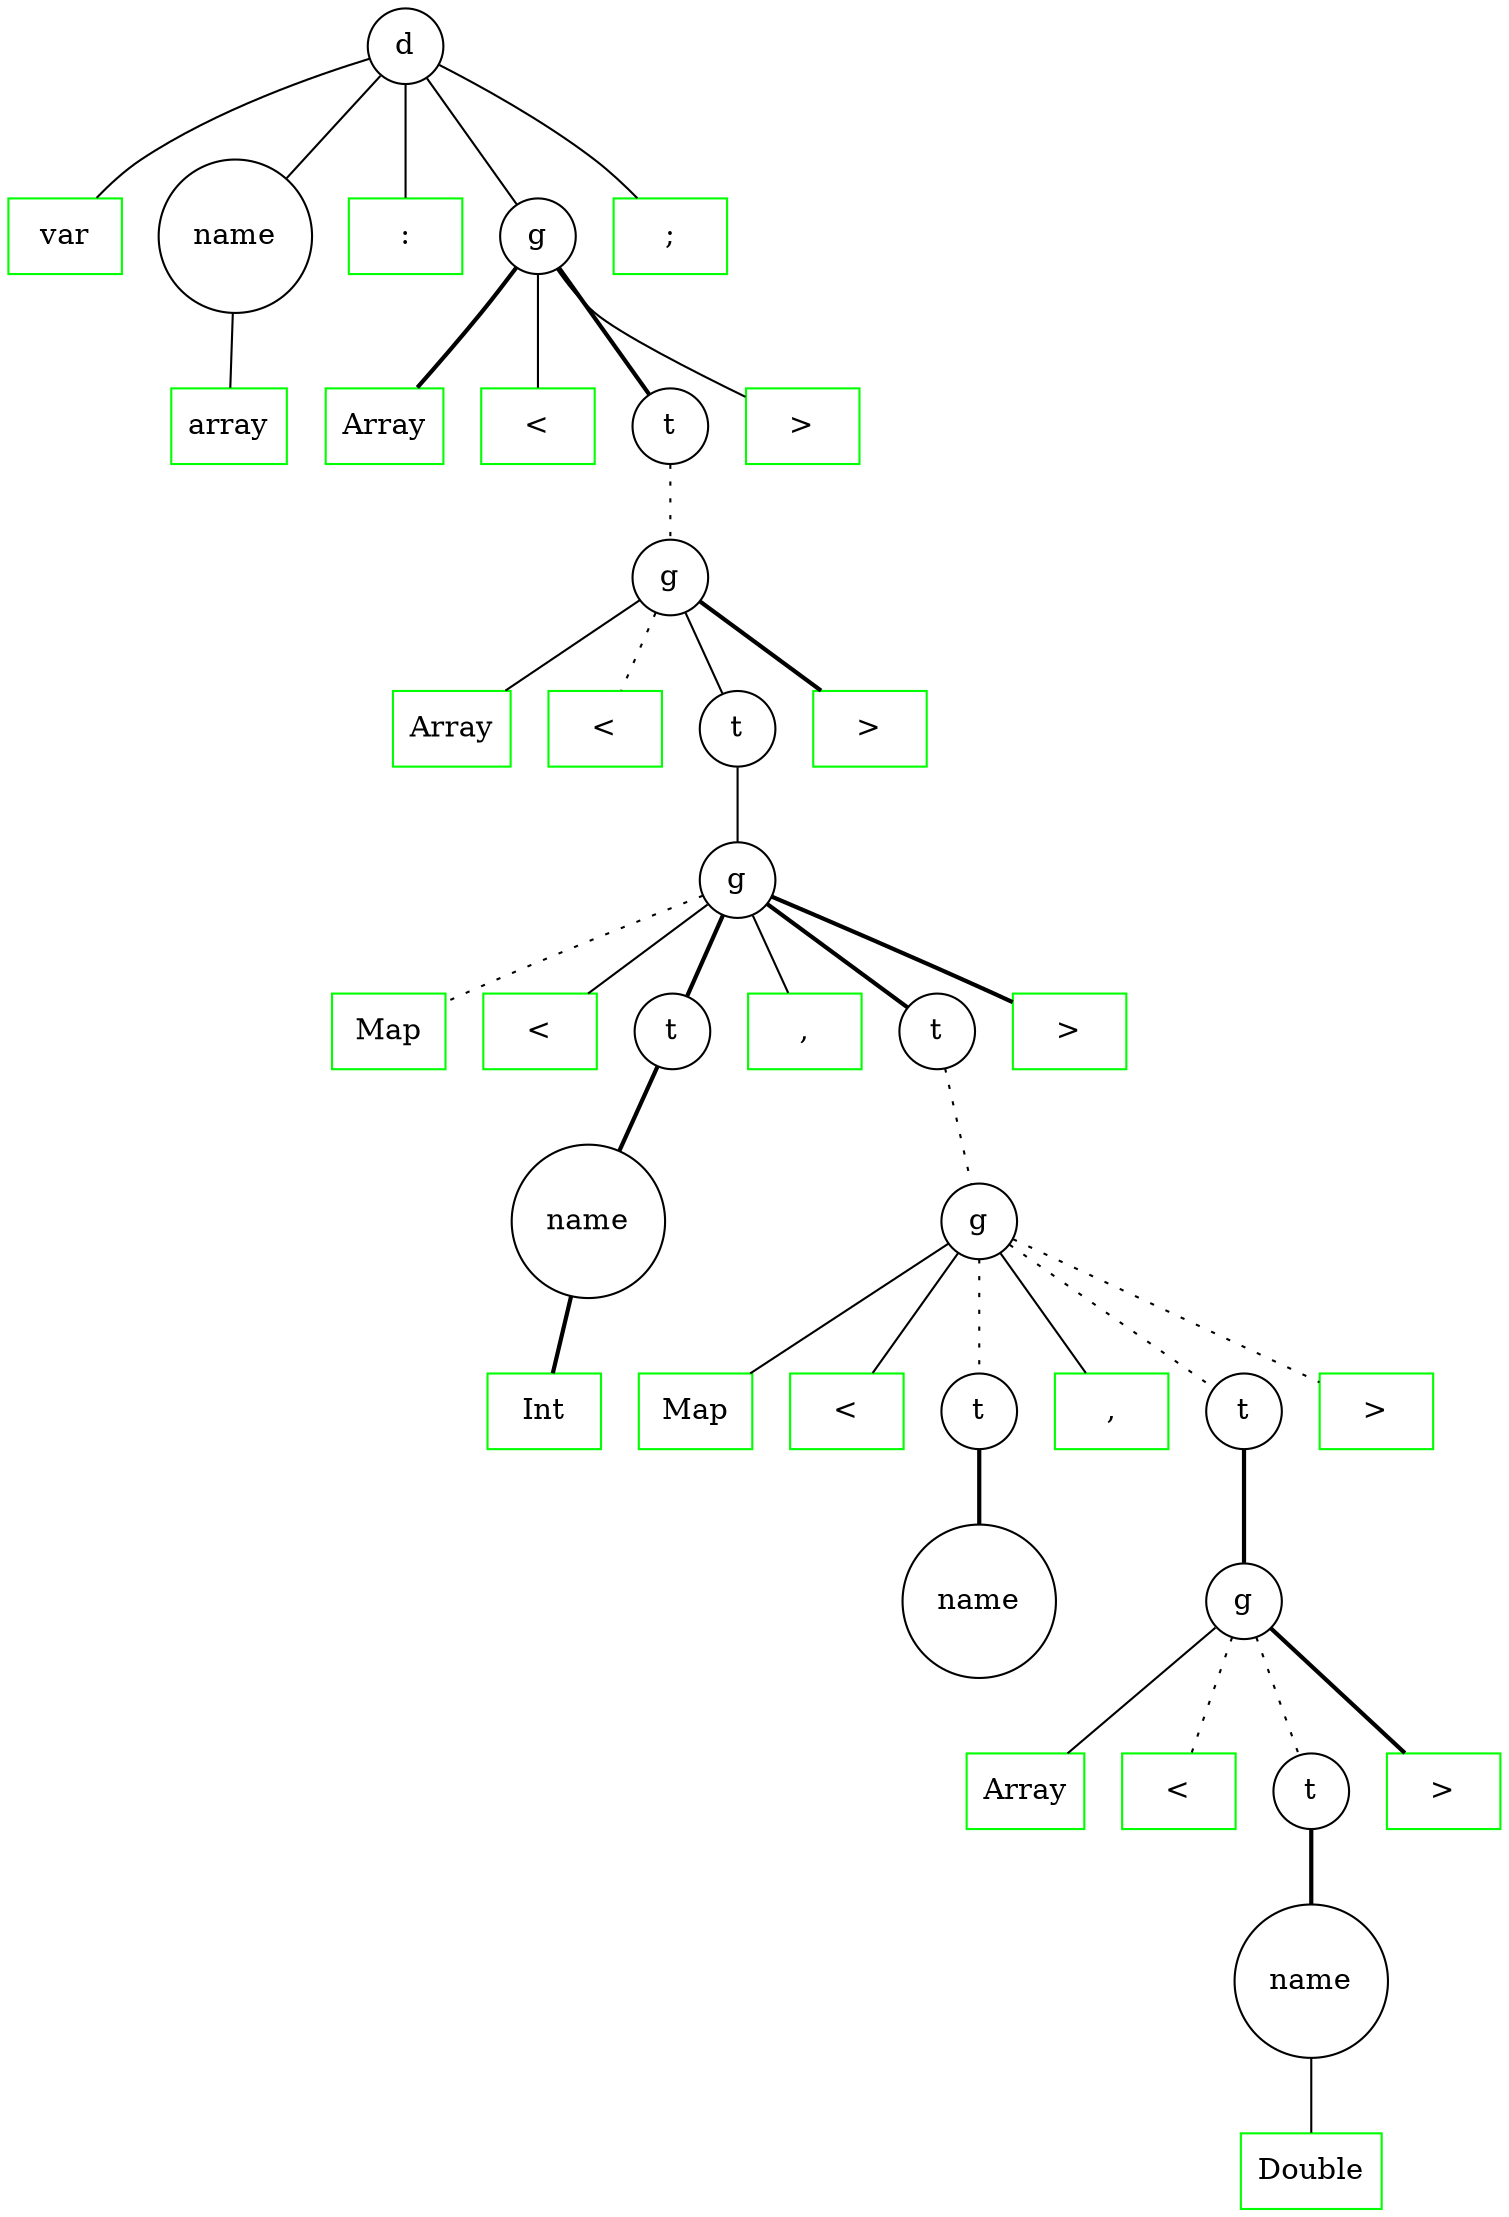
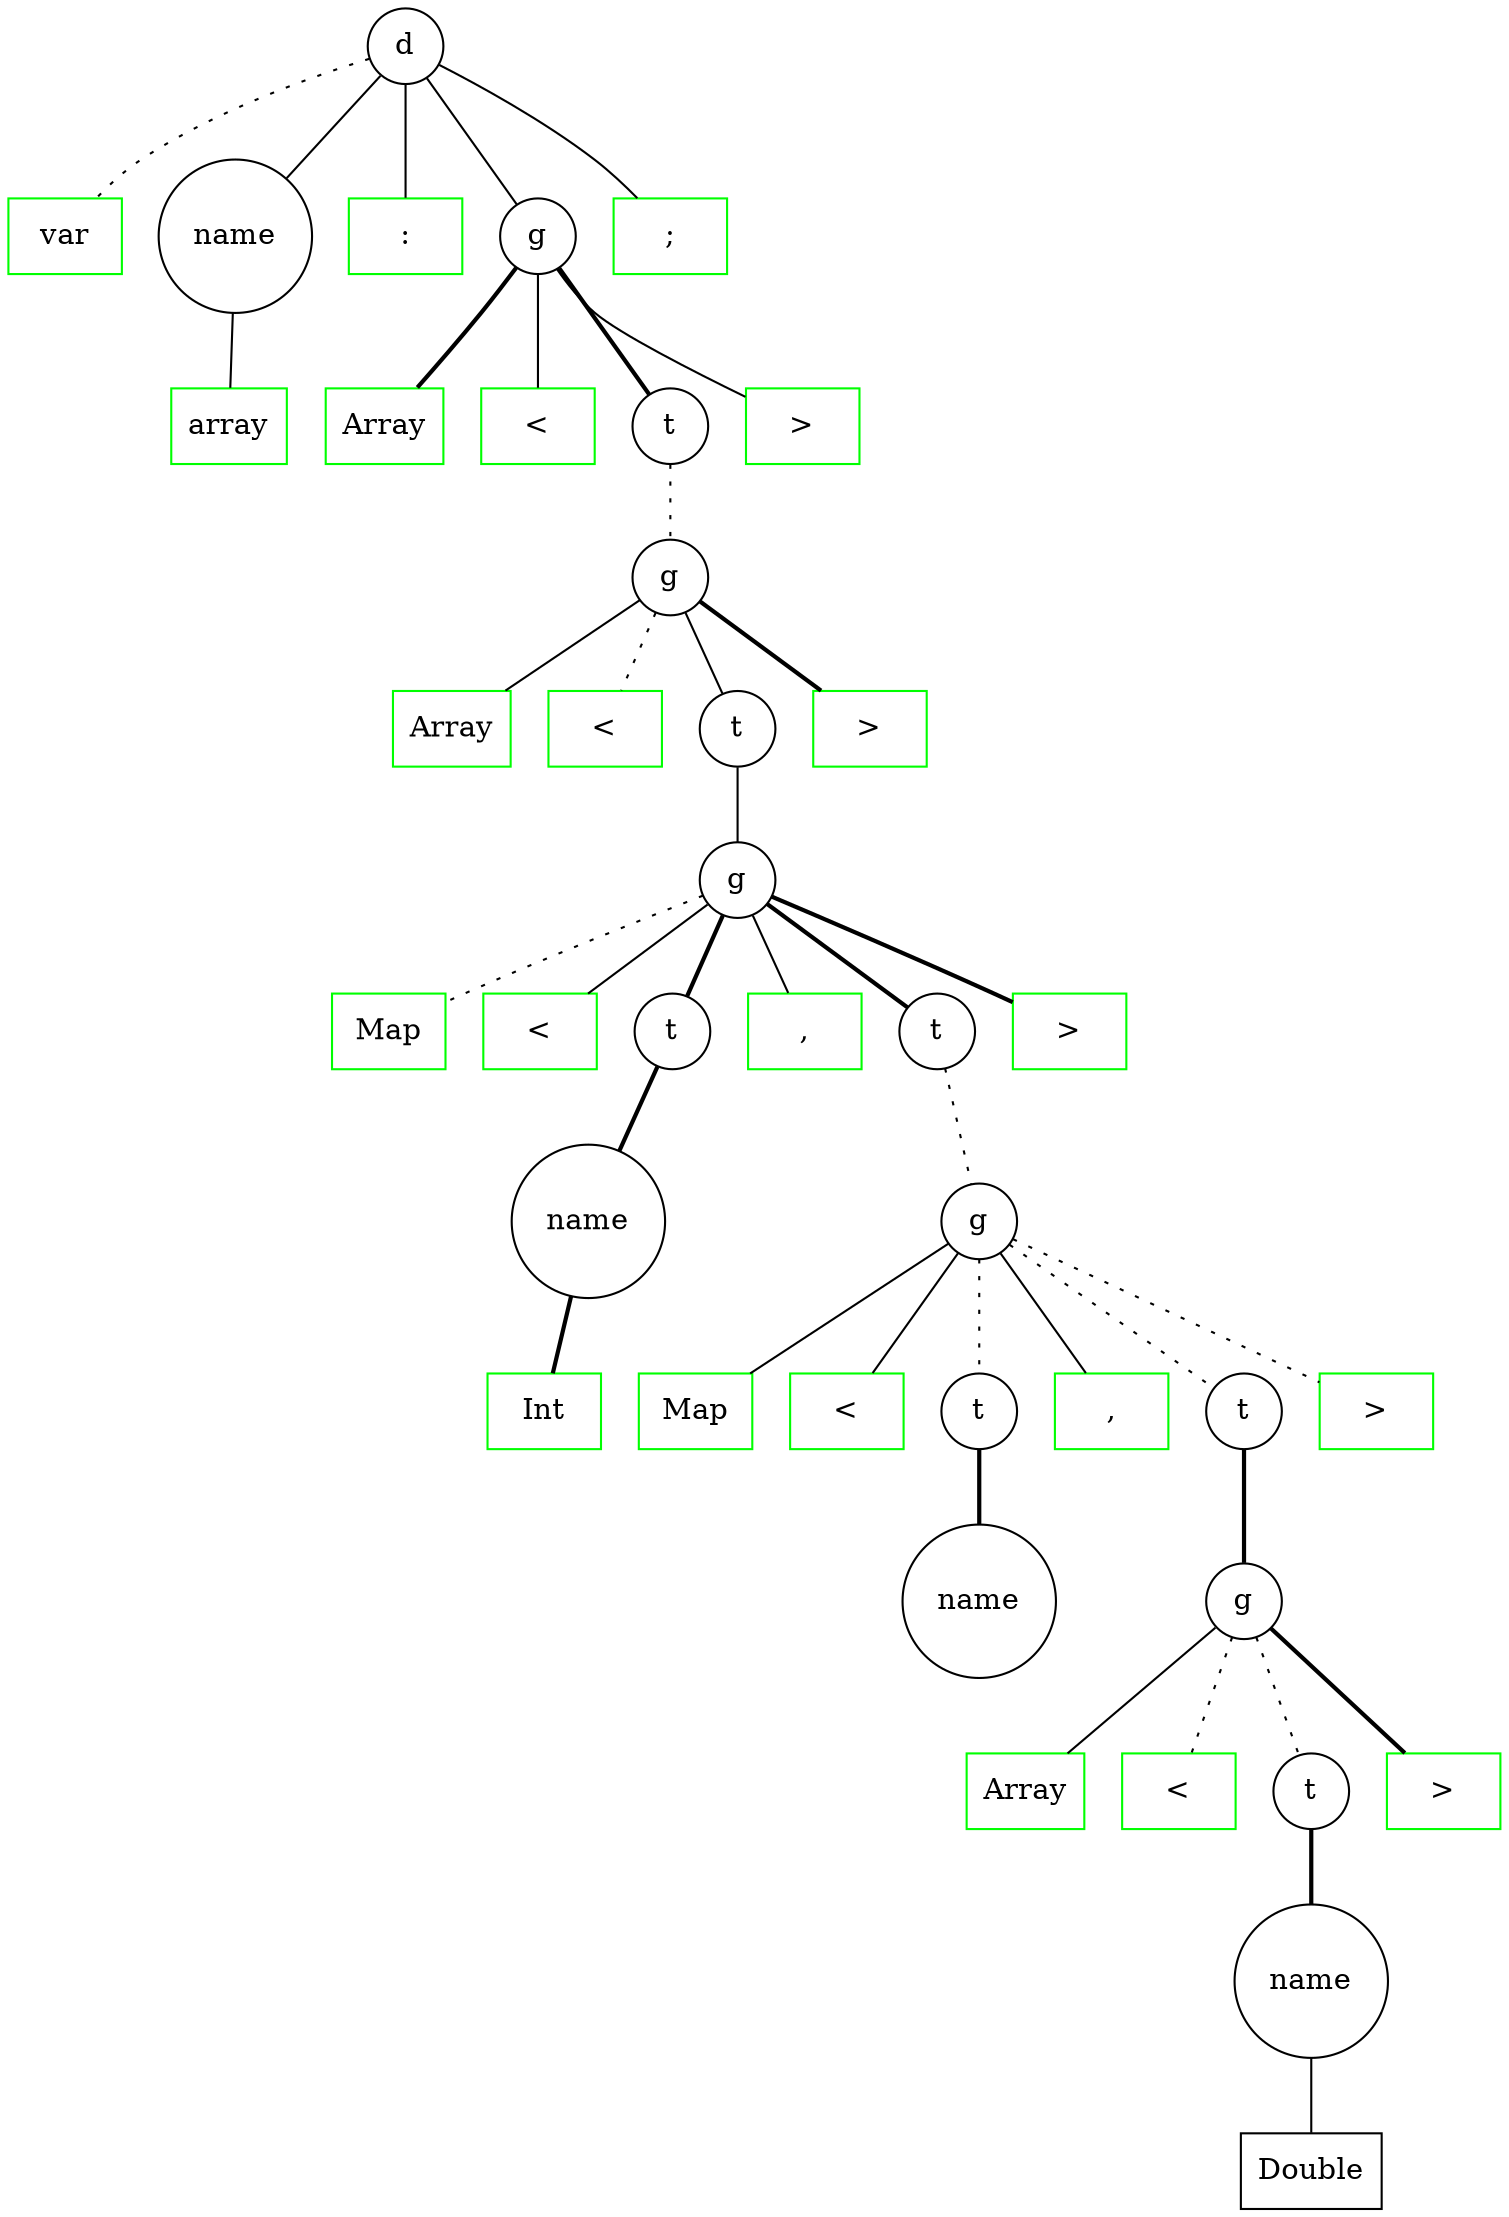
(225, 114) -> (225, 114)
(1311, 2171) -> (1311, 2171)
